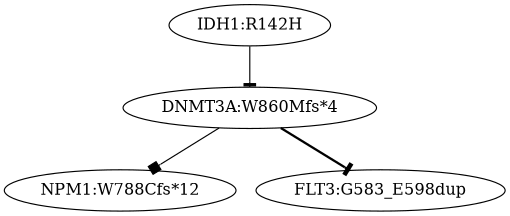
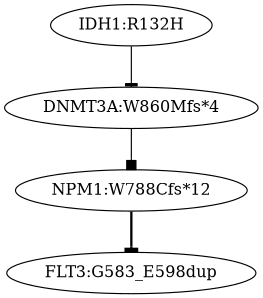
(250, 25) -> (131, 25)
(313, 148) -> (131, 229)
